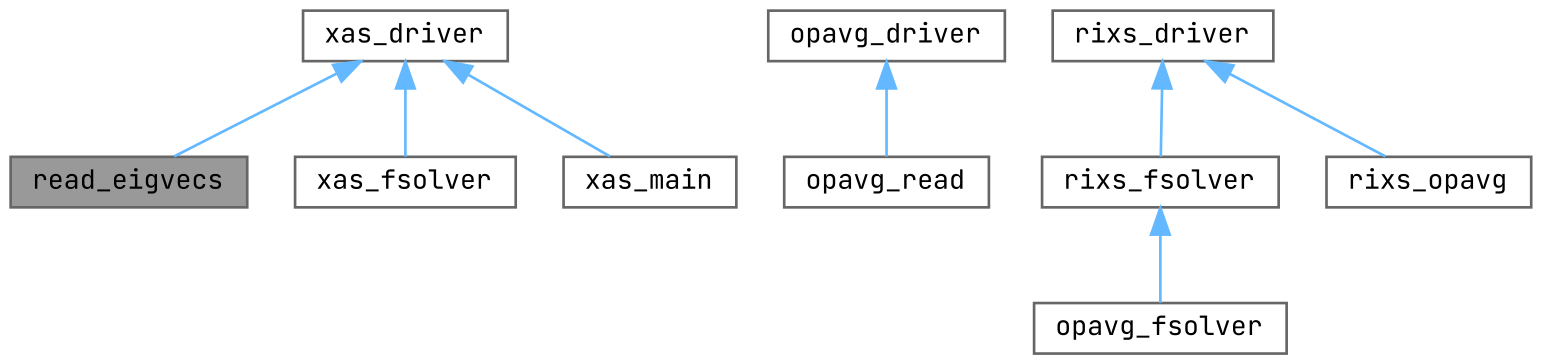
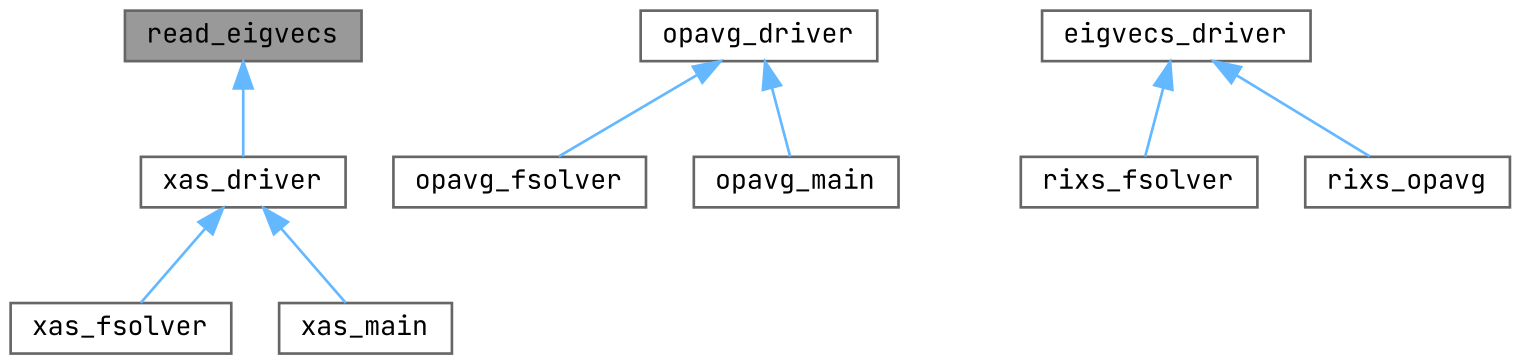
(1163, 36) -> (1176, 36)
(256, 115) -> (243, 123)
(887, 182) -> (796, 182)
(1160, 269) -> (628, 116)
